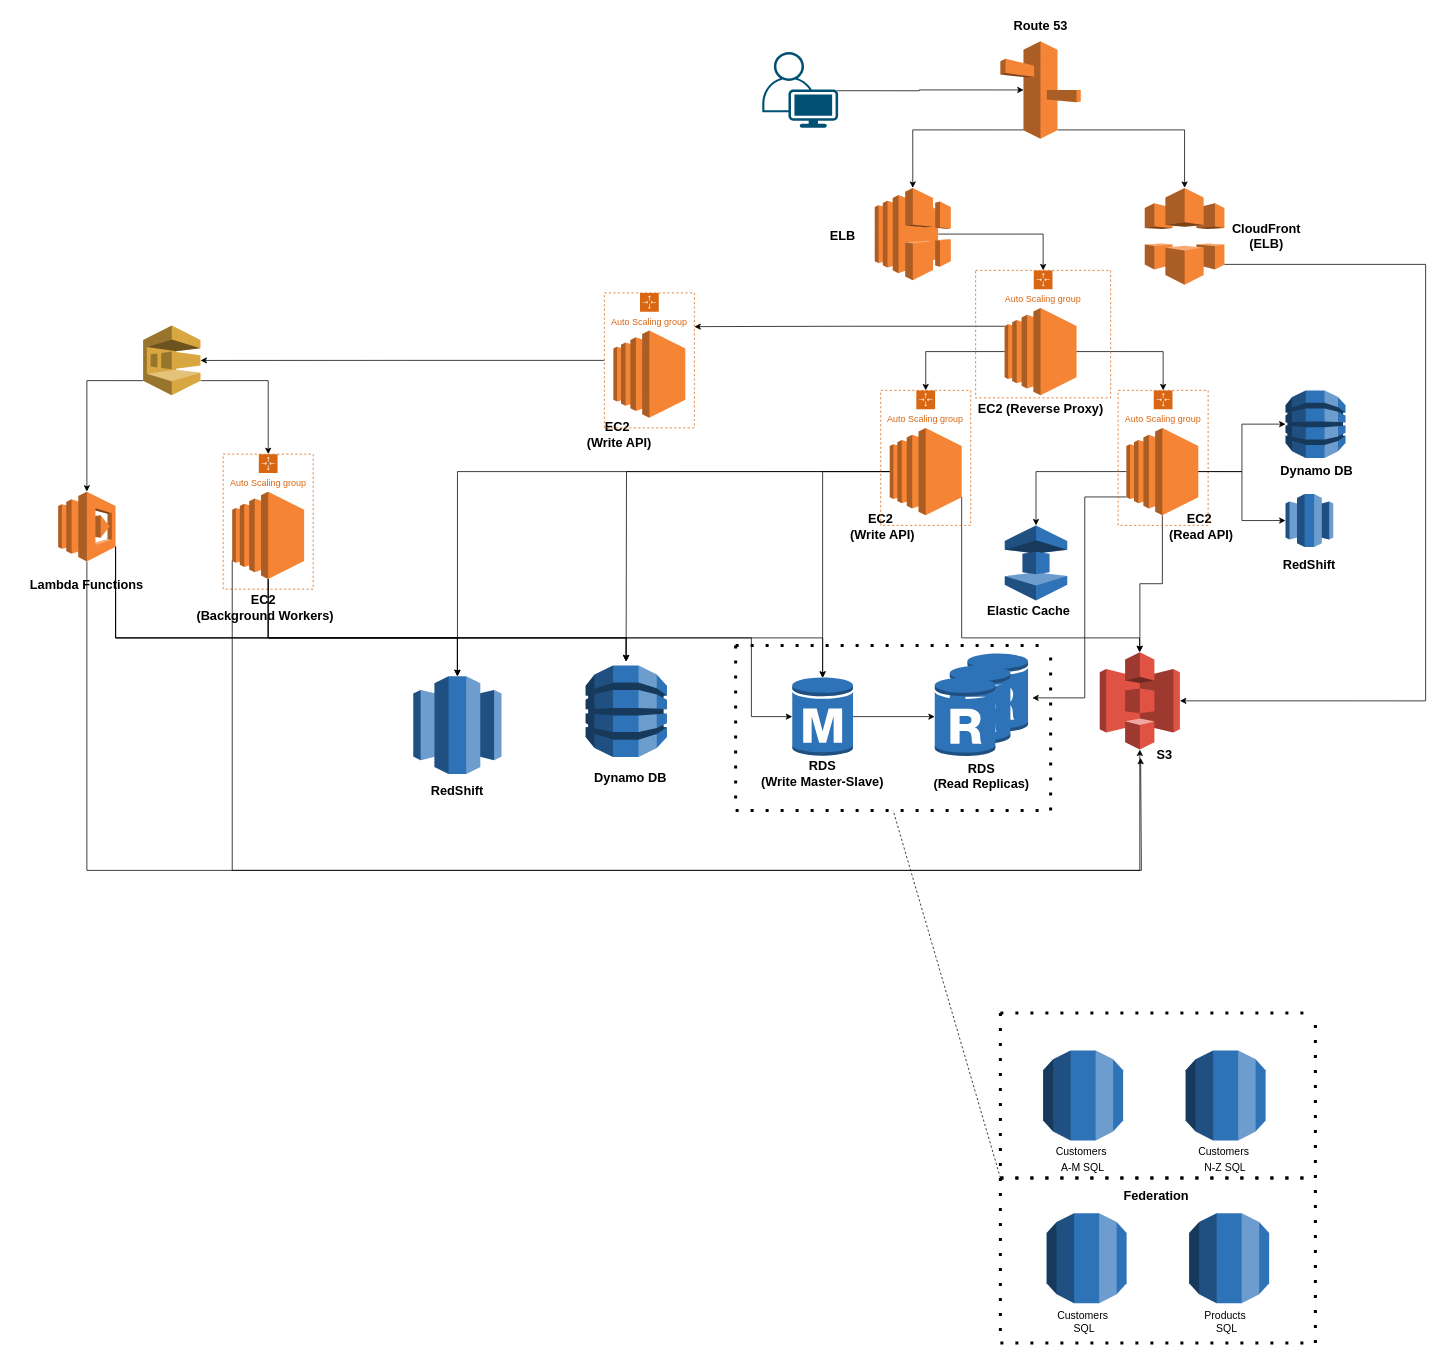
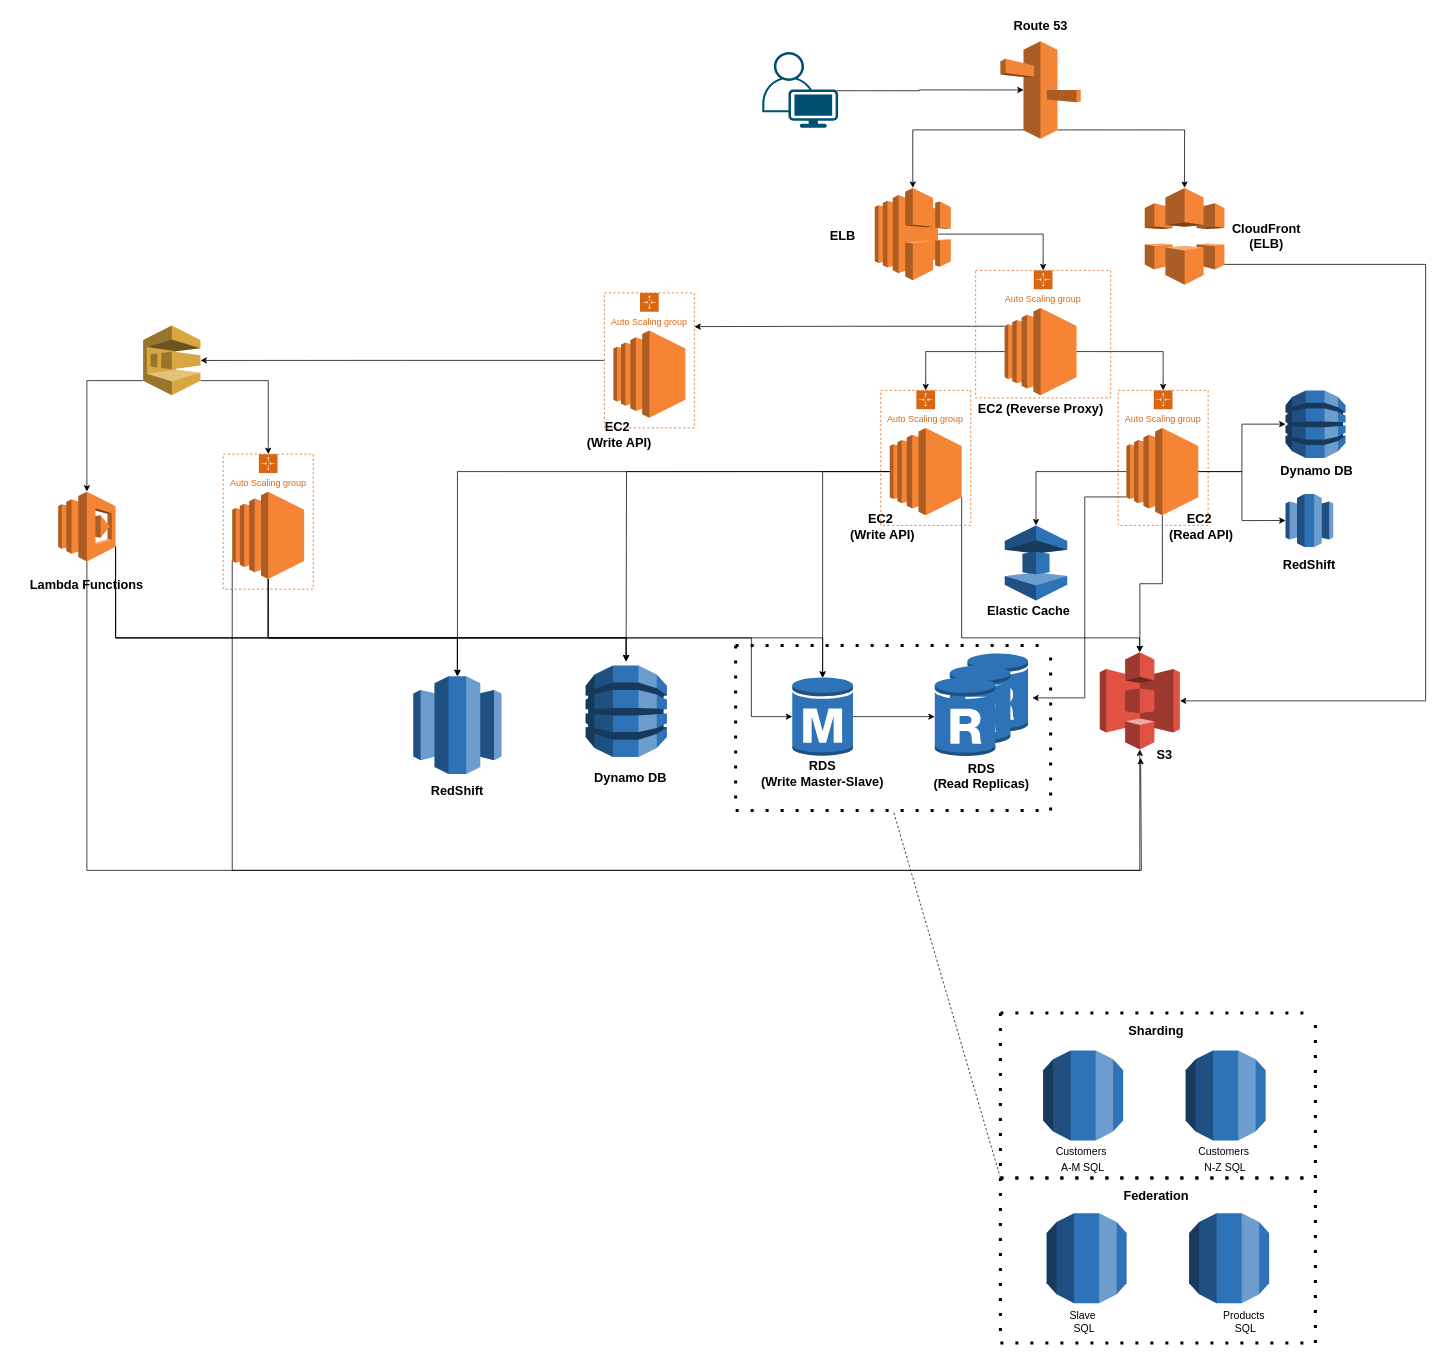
(265, 608) -> none
none -> (1156, 1032)
(1084, 1321) -> (1084, 1321)
(1227, 1321) -> (1245, 1321)
